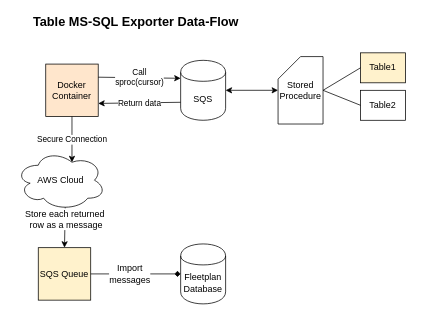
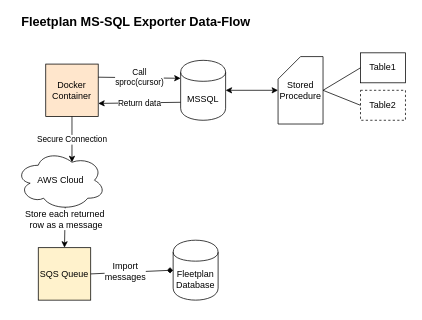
(136, 23) -> (136, 23)
(383, 68) -> (383, 68)
(203, 99) -> (203, 99)
(383, 105) -> (383, 105)
(203, 274) -> (195, 270)
